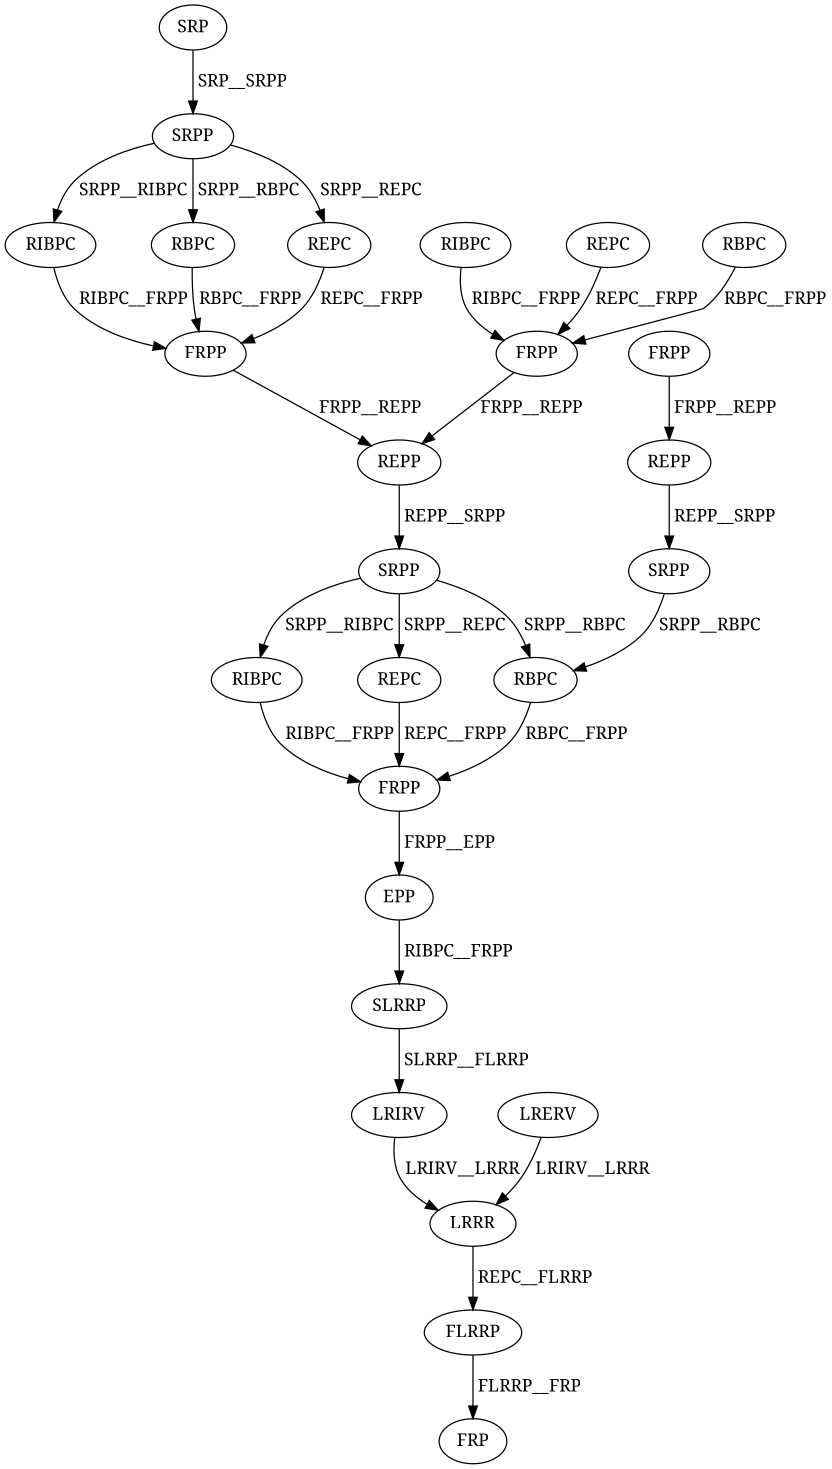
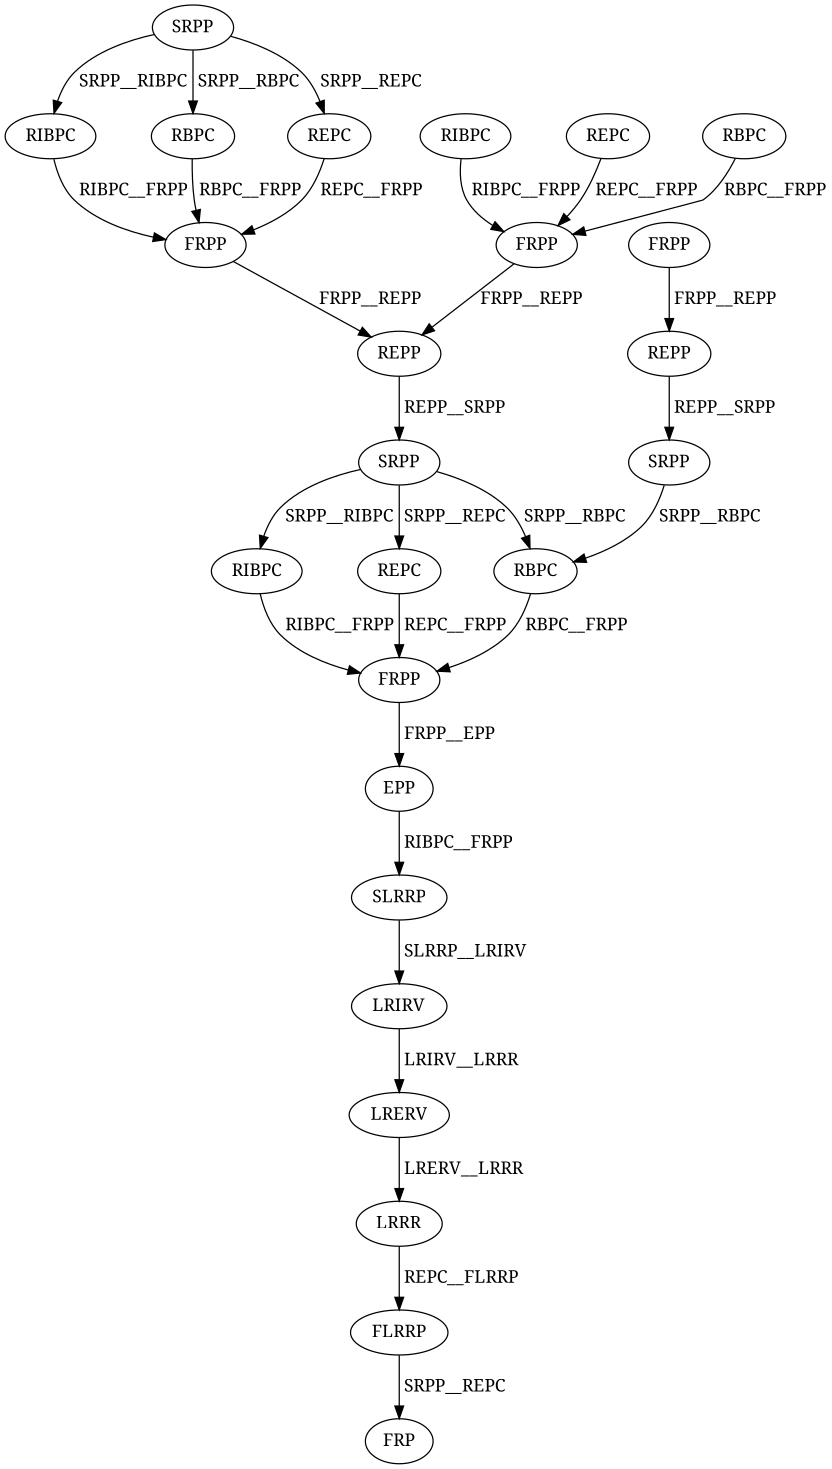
(193, 28) -> none
(464, 1061) -> (464, 952)
(590, 1169) -> (462, 1169)
(399, 1177) -> (399, 1054)
(527, 1387) -> (452, 1387)
